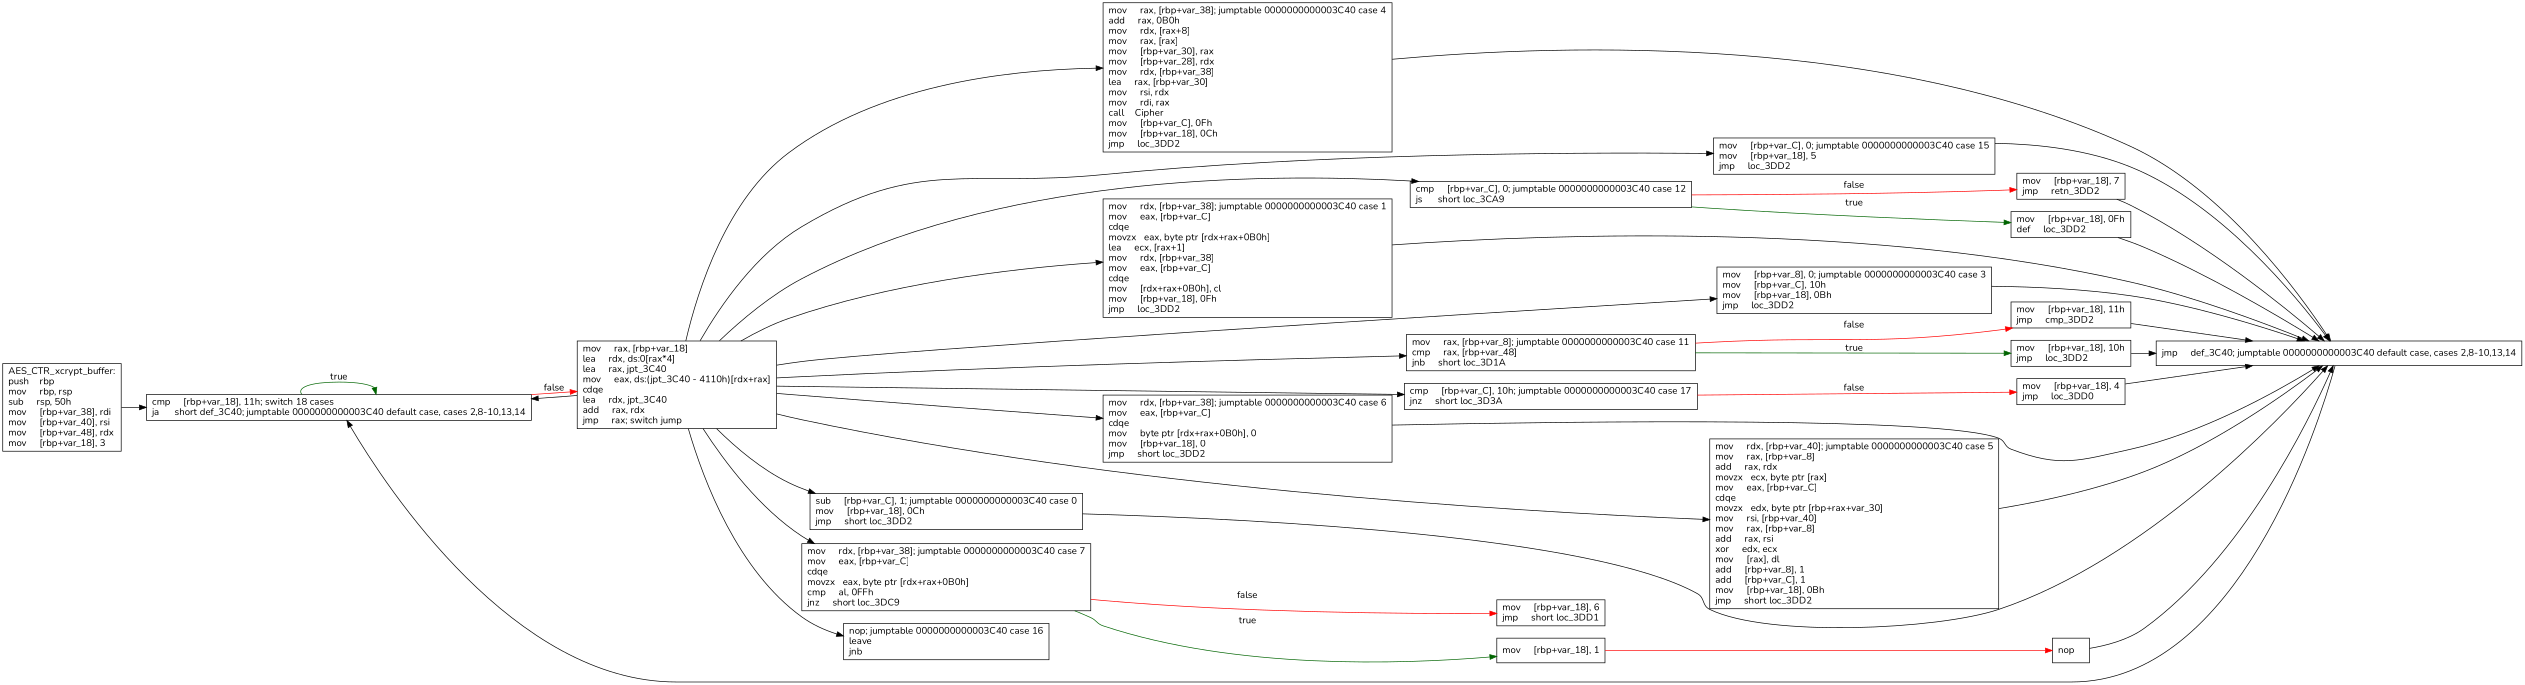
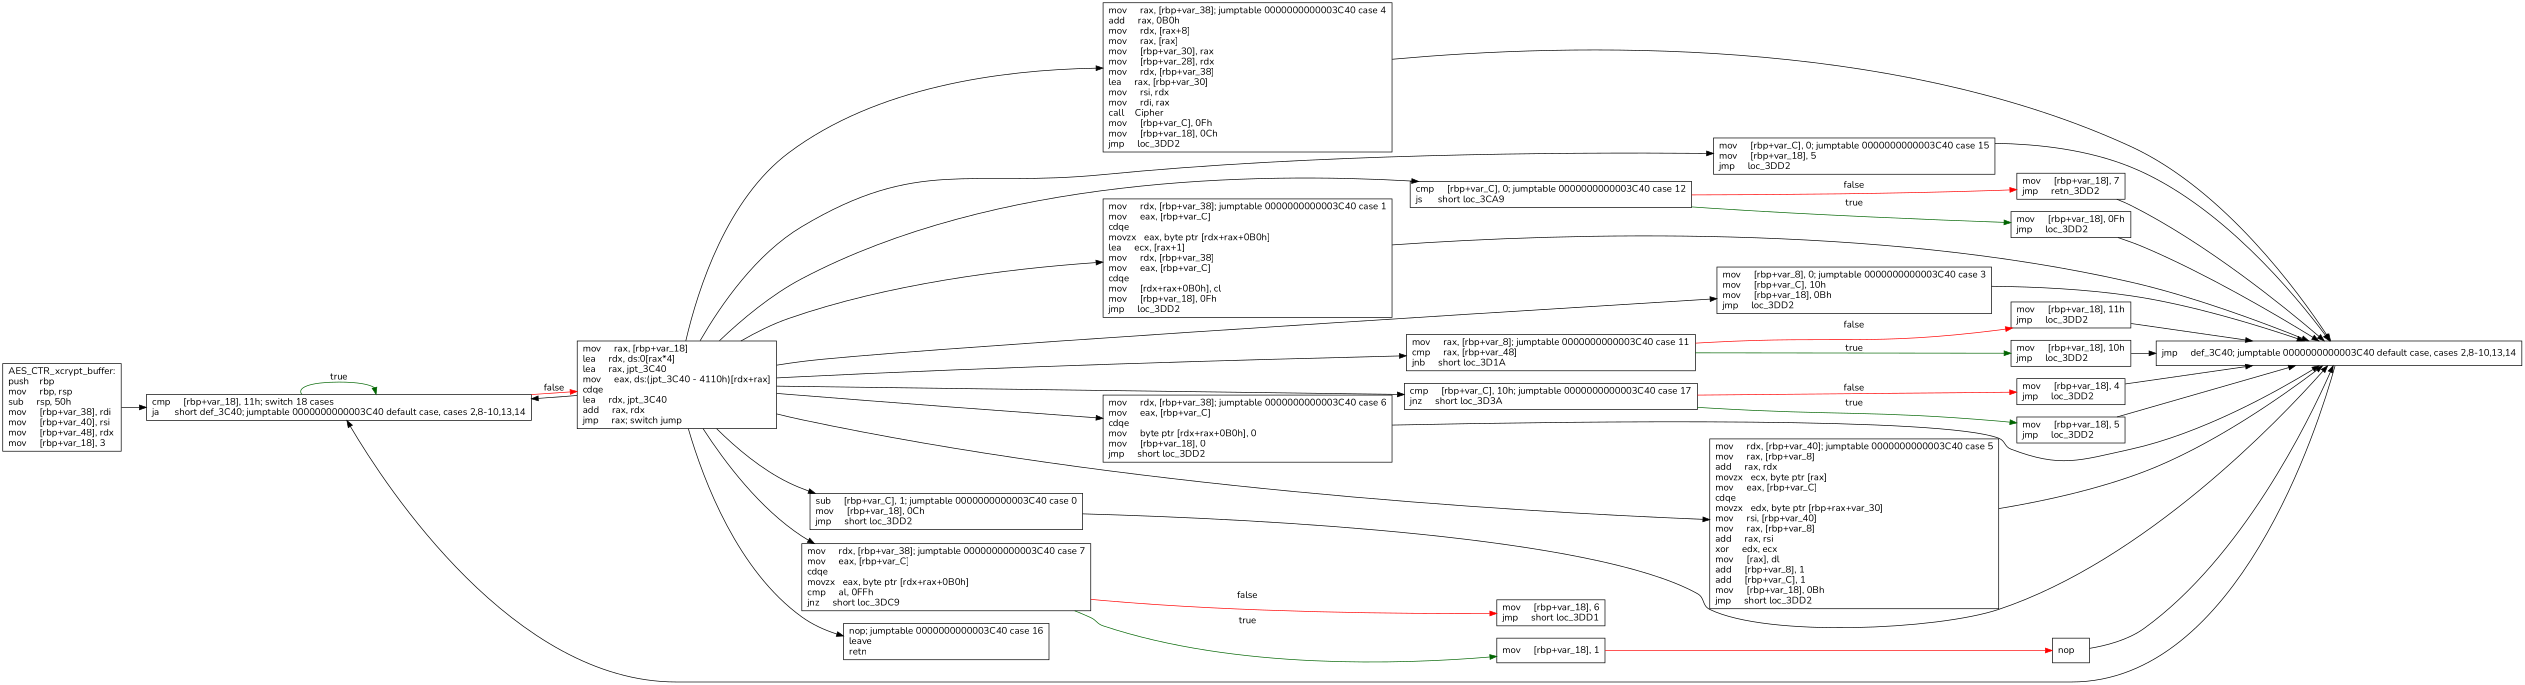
(2071, 225) -> (2071, 225)
(2071, 315) -> (2071, 315)
(2071, 392) -> (2071, 392)
none -> (2071, 430)
(946, 642) -> (946, 642)
